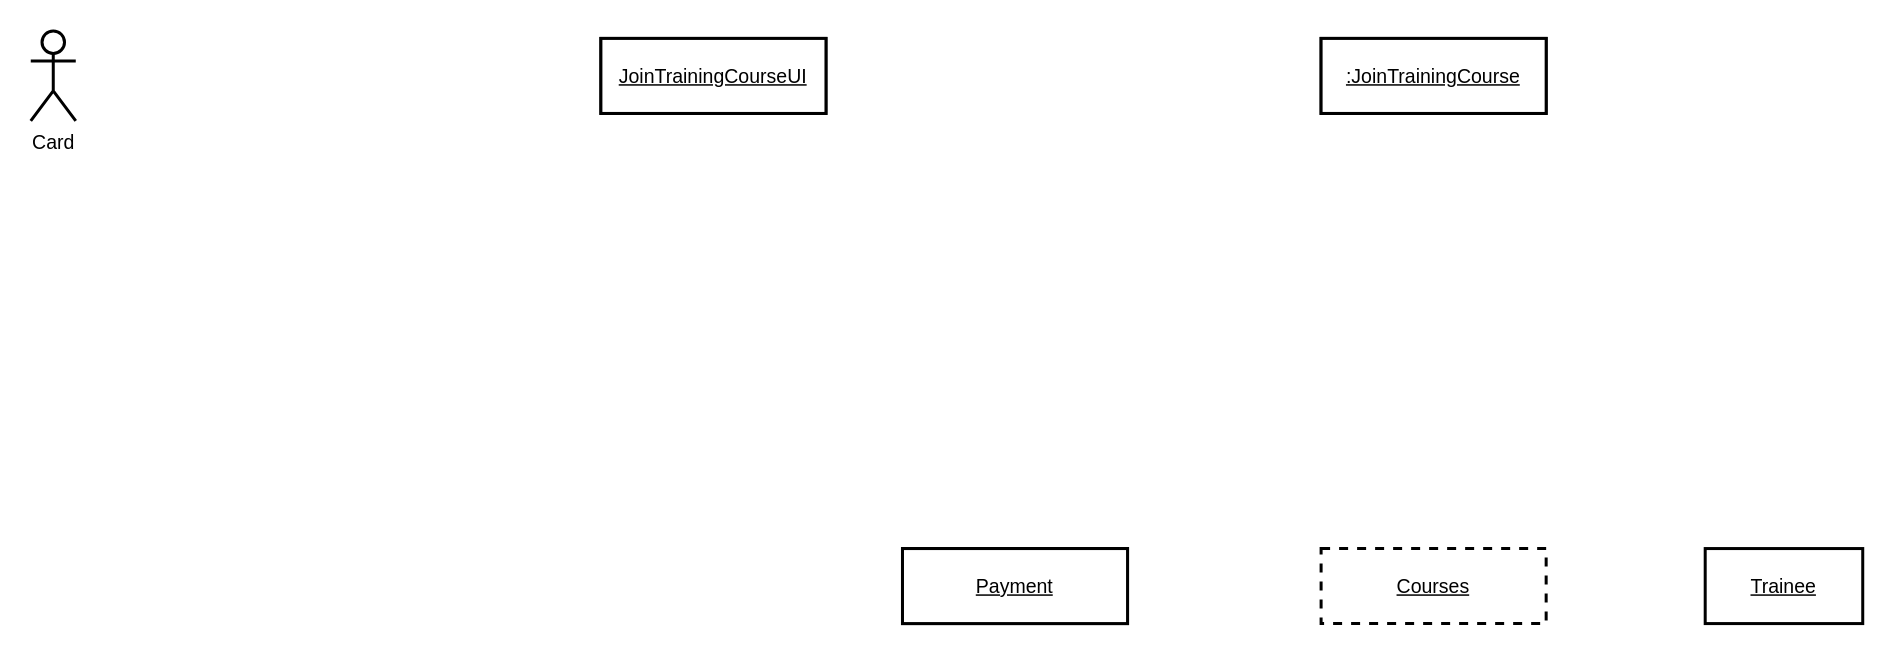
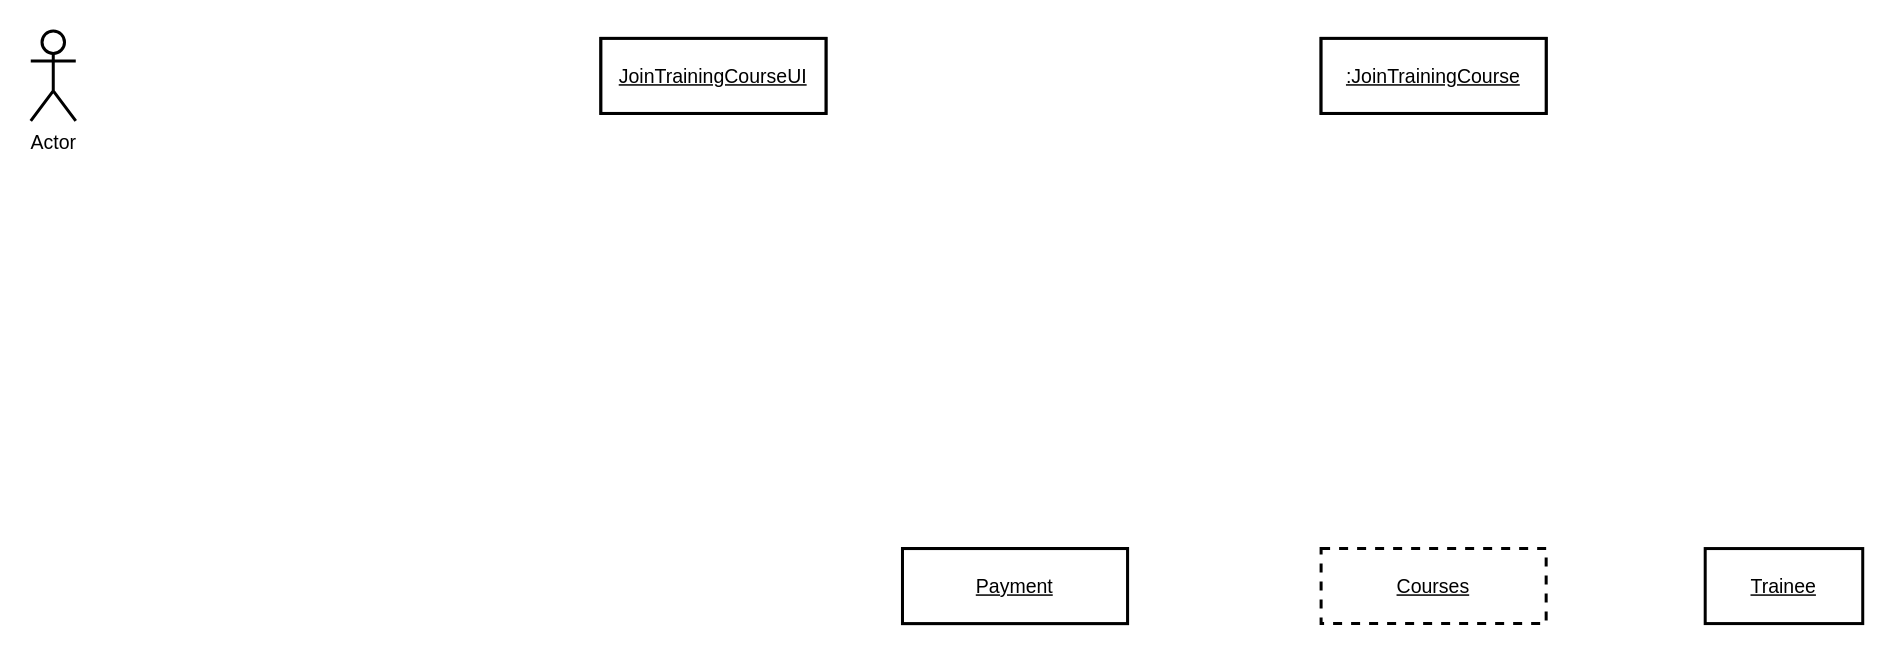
(54, 143) -> (54, 143)
